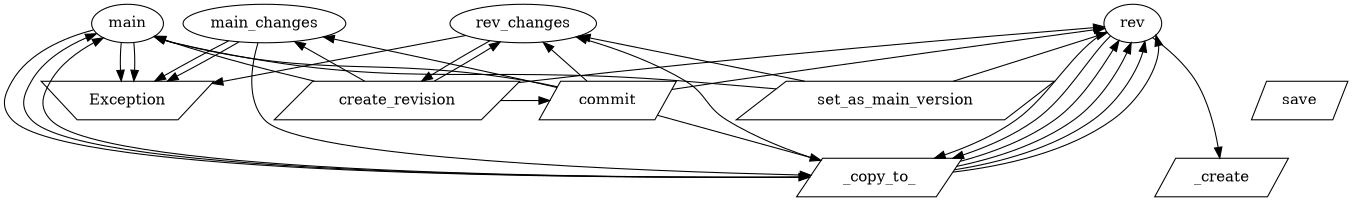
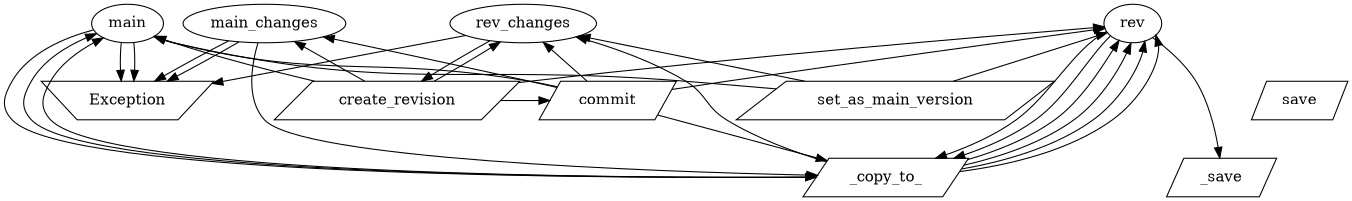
(1222, 178) -> (1222, 178)
